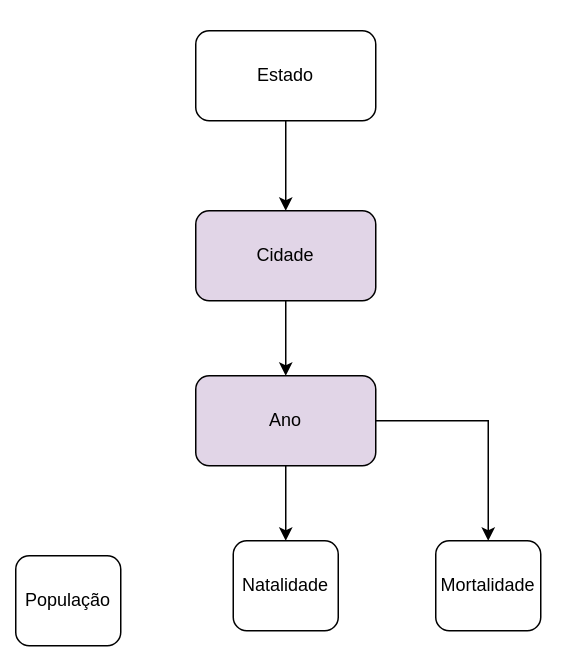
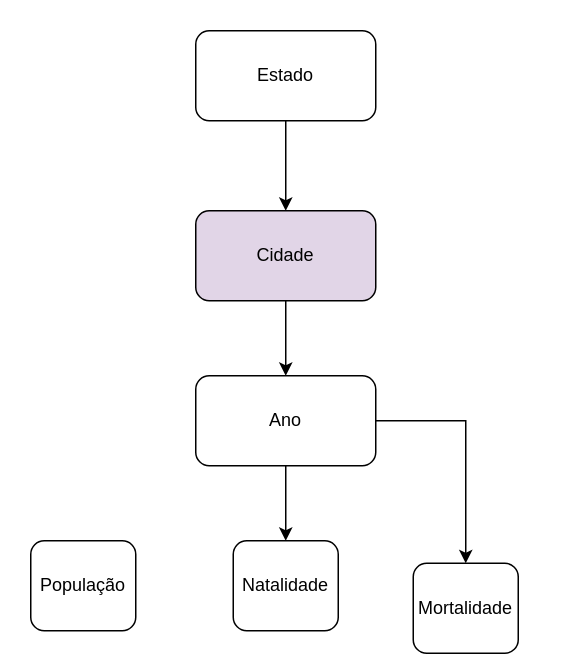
(286, 421) -> (286, 421)
(488, 586) -> (466, 608)
(68, 601) -> (83, 586)
